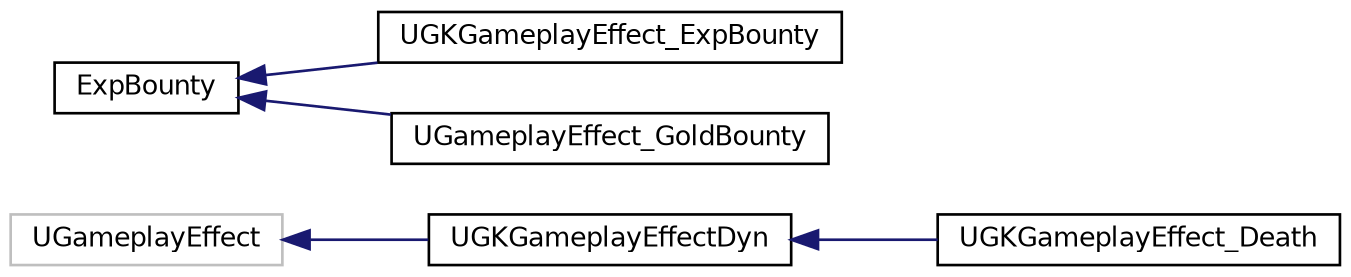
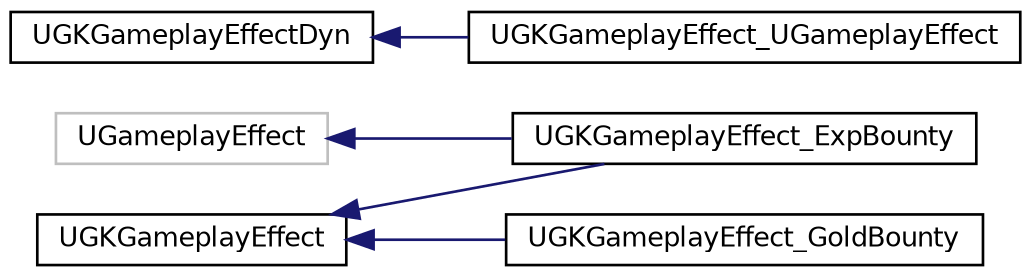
(147, 88) -> (192, 240)
(610, 139) -> (745, 240)
(369, 240) -> (433, 139)
(1139, 240) -> (745, 37)
